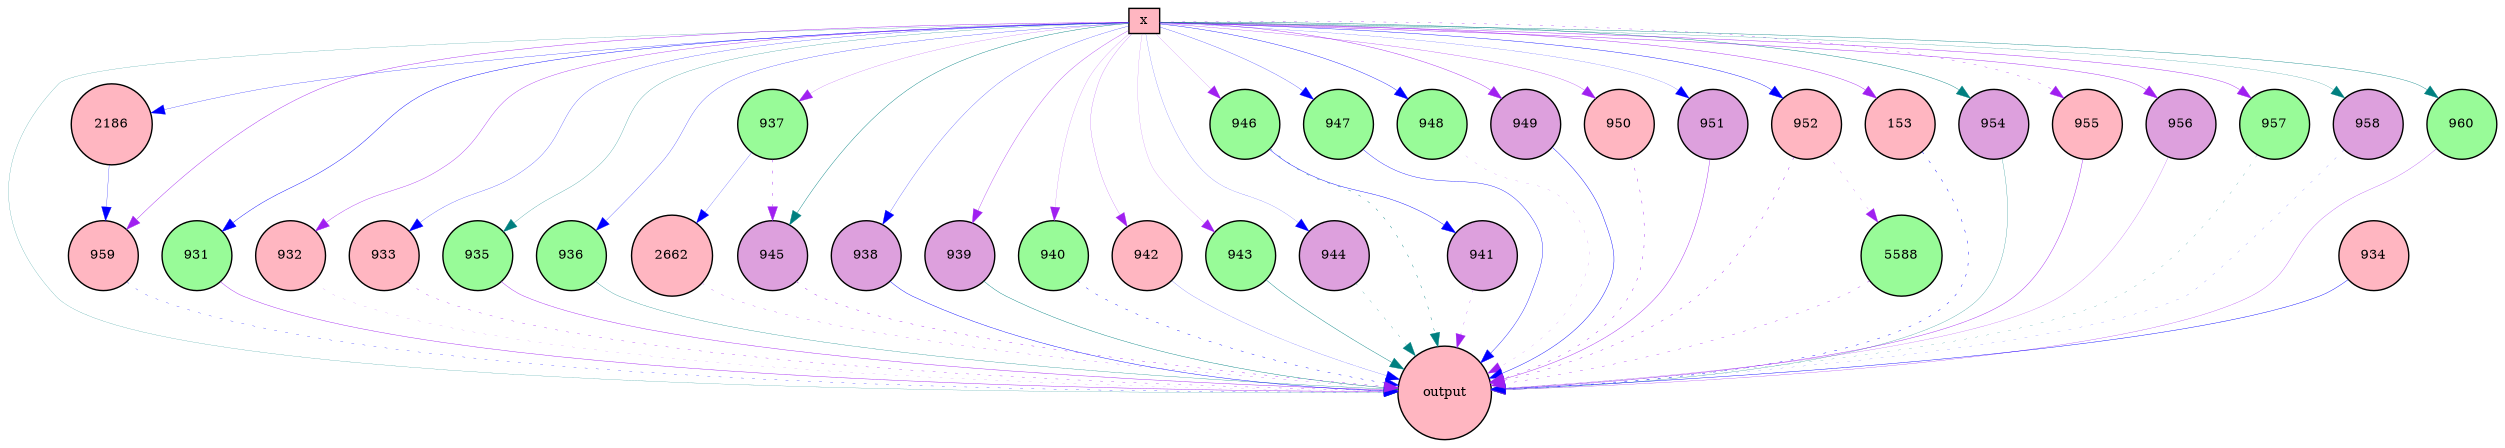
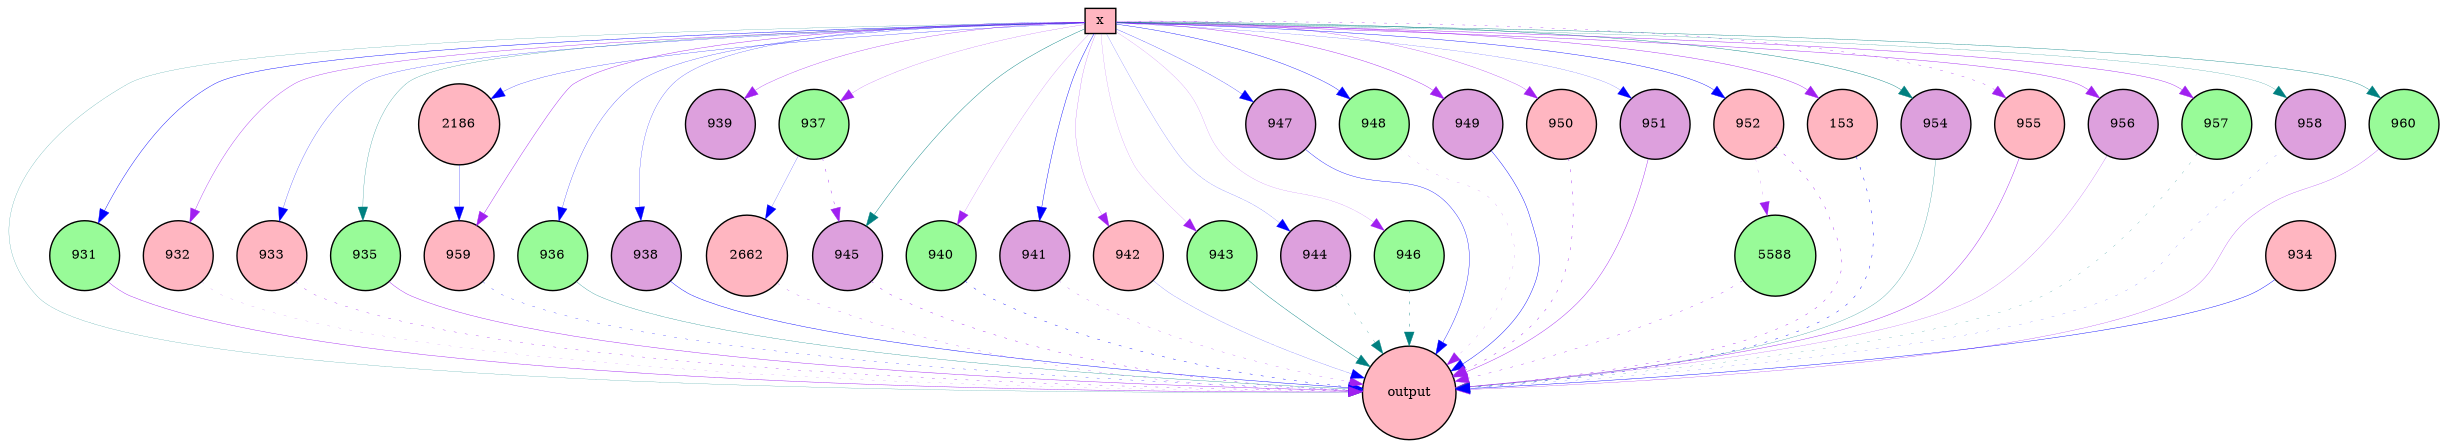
(1339, 124) -> (1281, 124)
(1374, 194) -> (1061, 118)
(1178, 355) -> none
